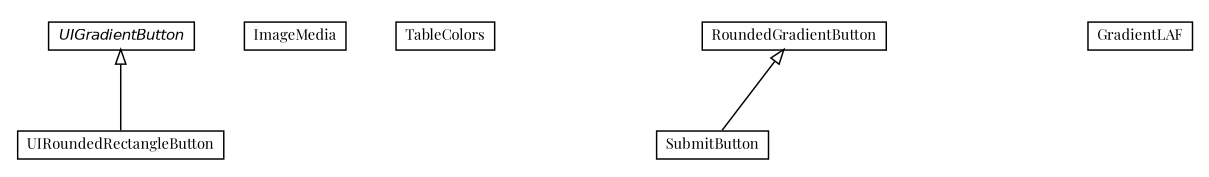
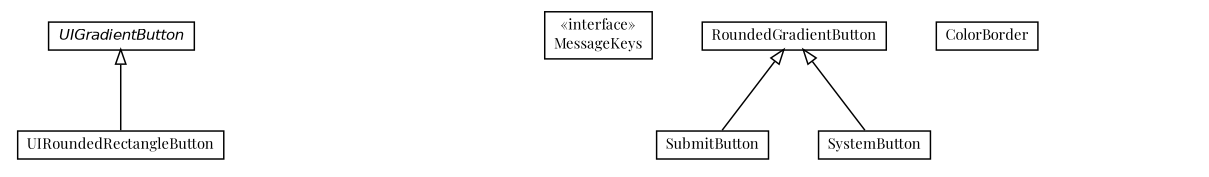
(294, 35) -> none
(445, 35) -> none
none -> (598, 35)
none -> (986, 35)
(1140, 35) -> none
none -> (875, 144)
